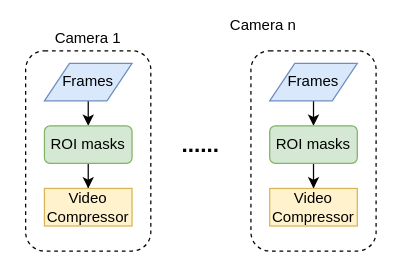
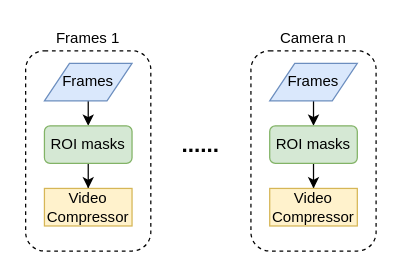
(263, 26) -> (313, 38)
(88, 38) -> (88, 38)
